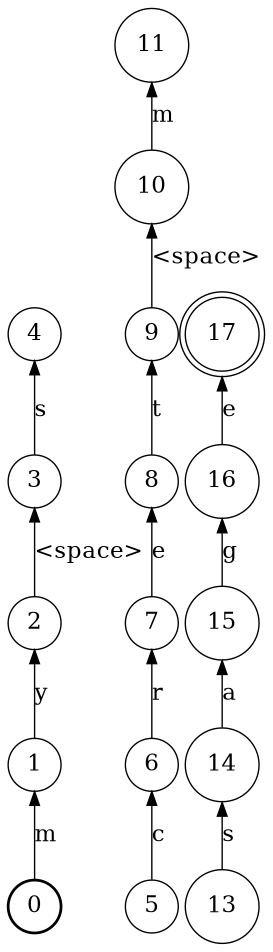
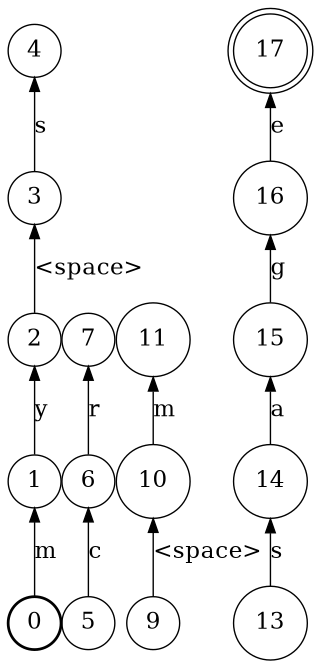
(152, 481) -> none
